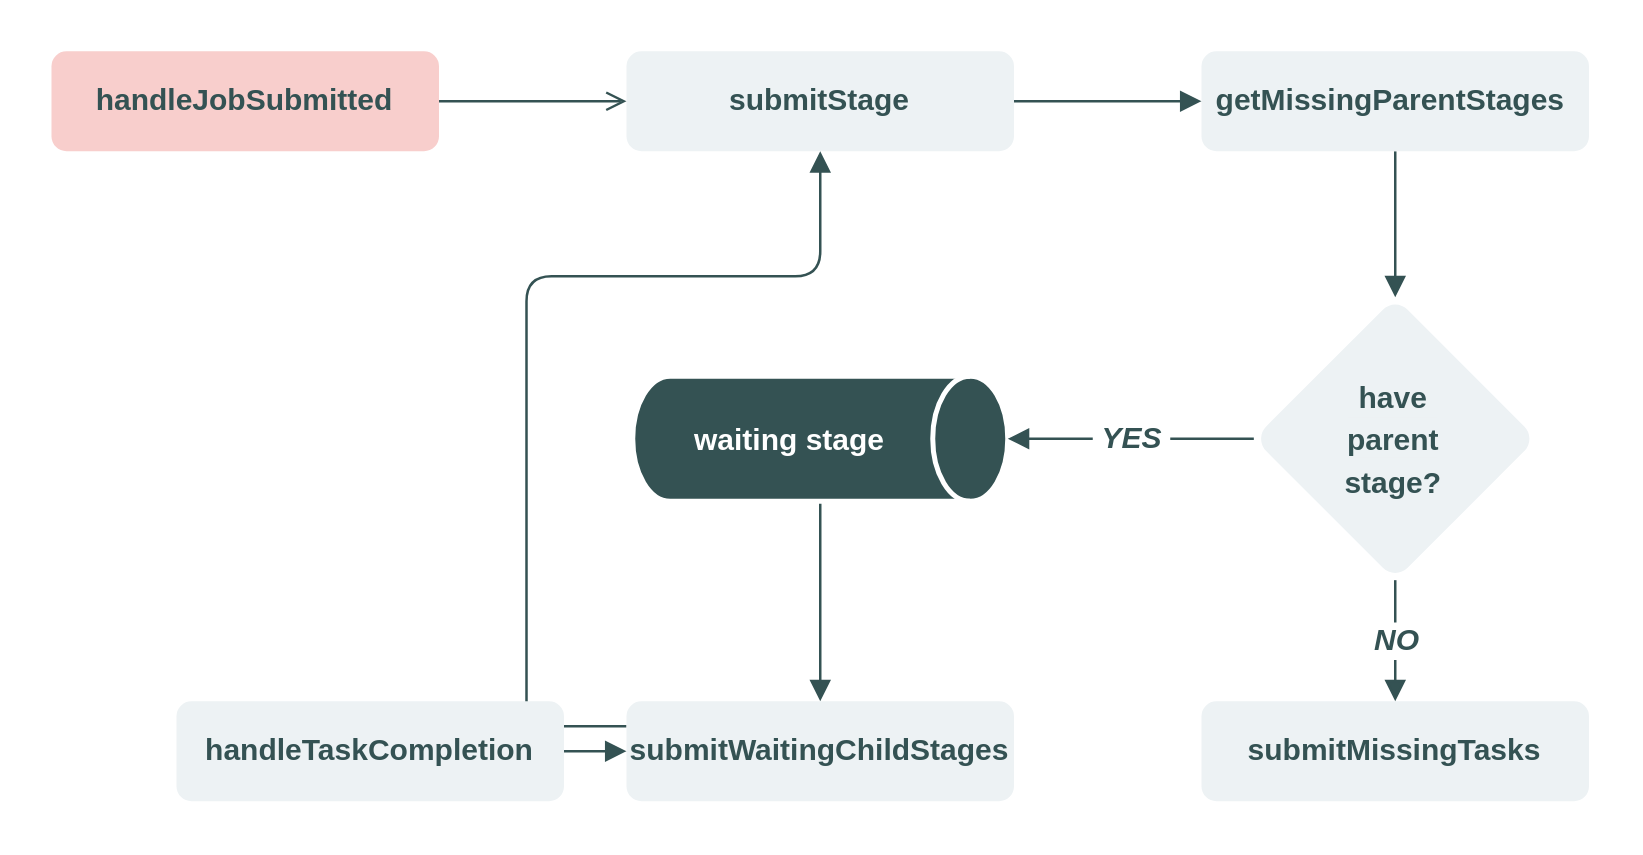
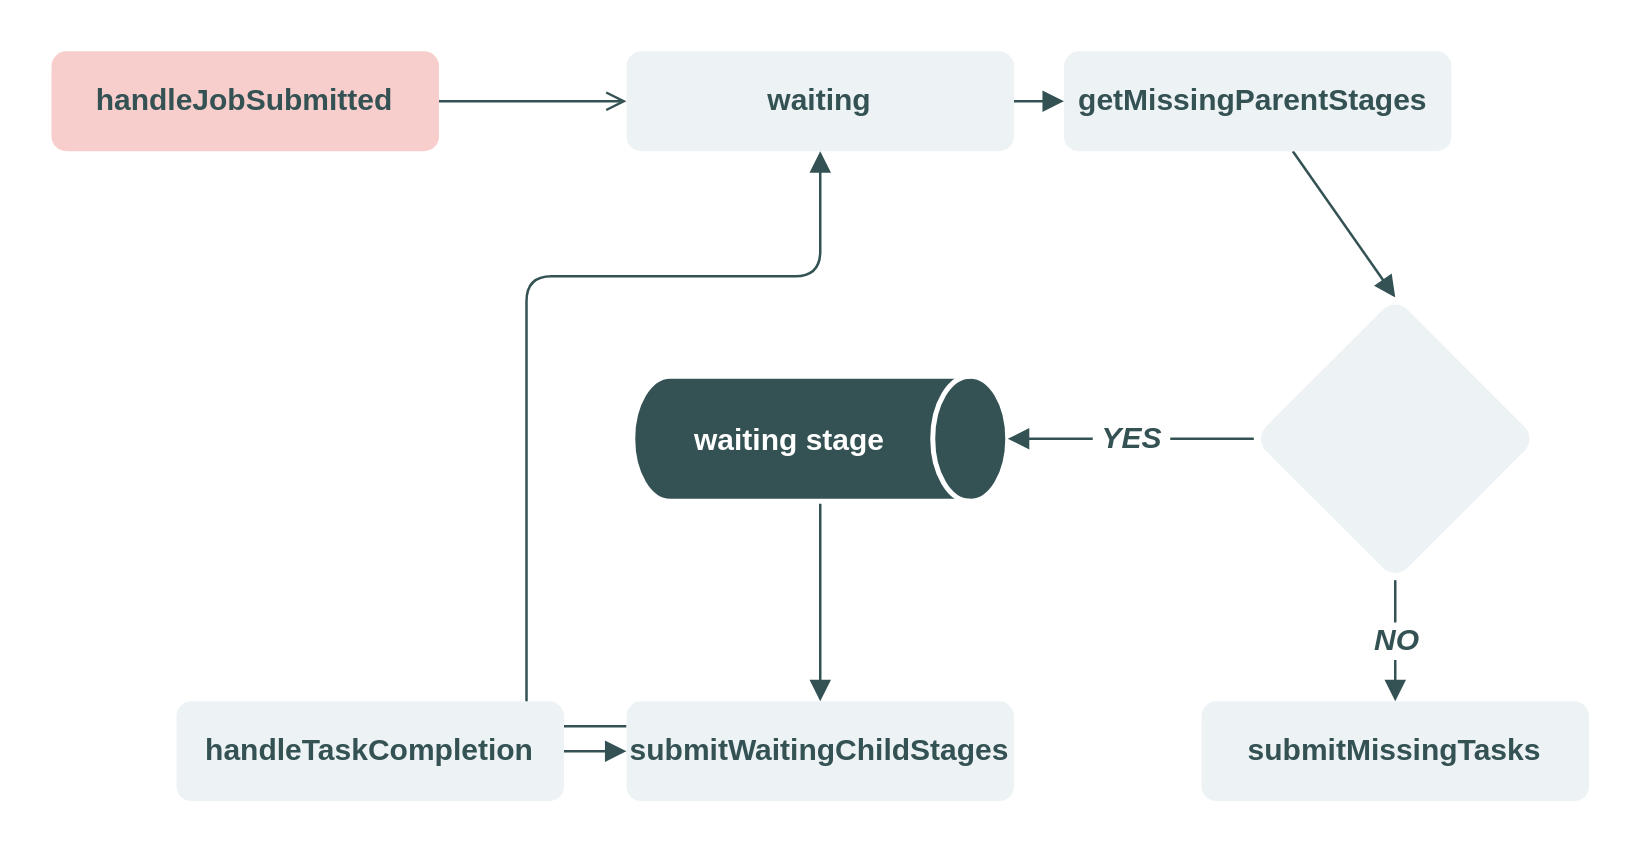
(820, 101) -> (820, 101)
(1395, 101) -> (1258, 101)
(1395, 439) -> none
